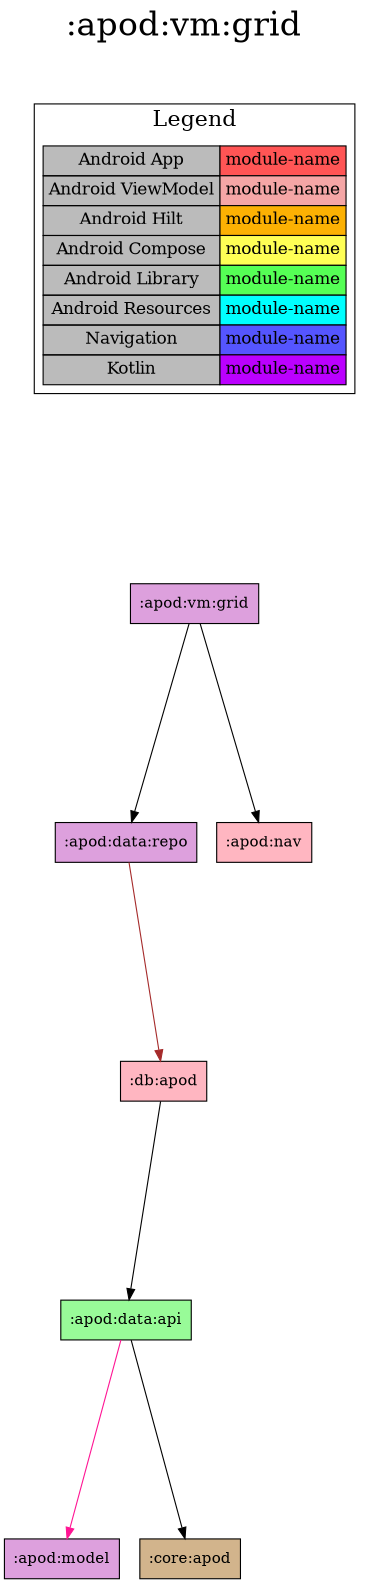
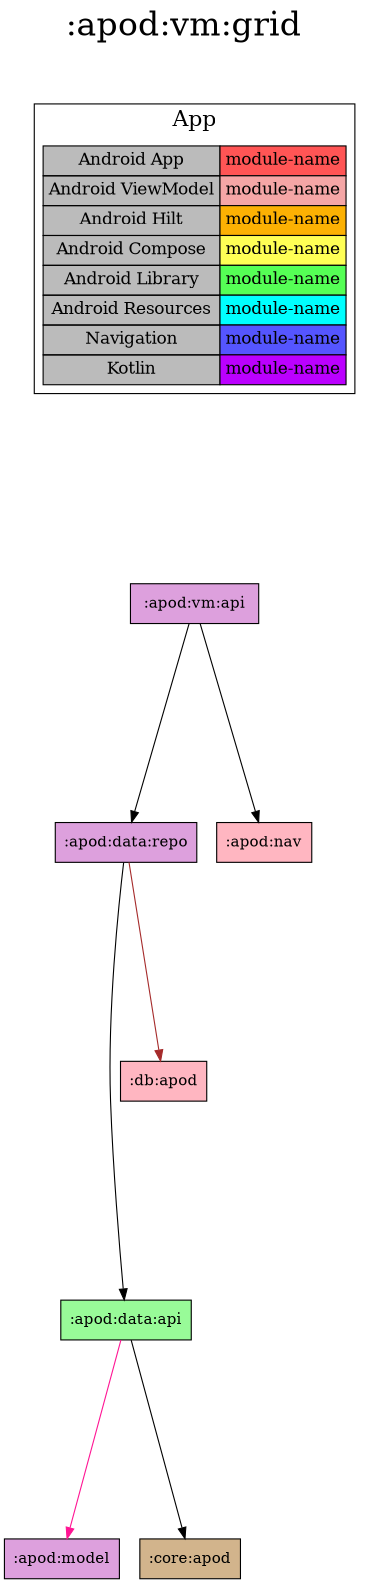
(195, 121) -> (195, 121)
(195, 604) -> (195, 604)
(146, 1195) -> (110, 1076)
